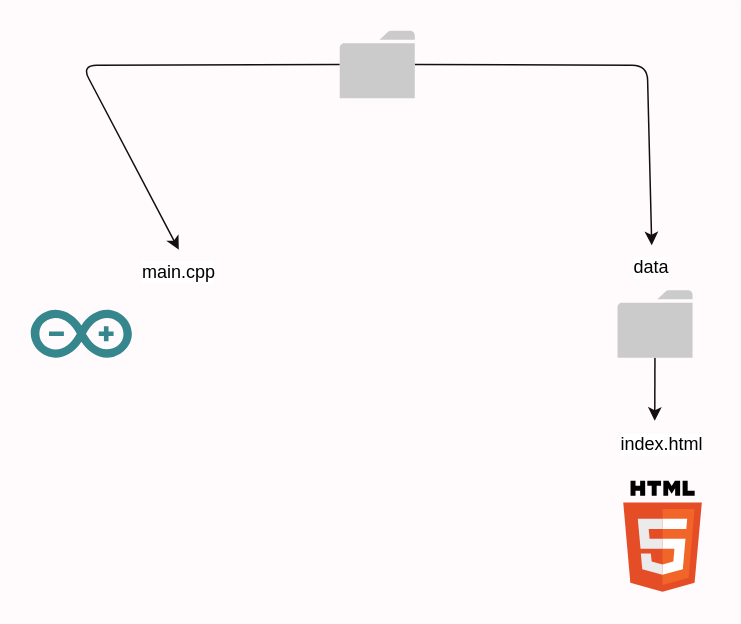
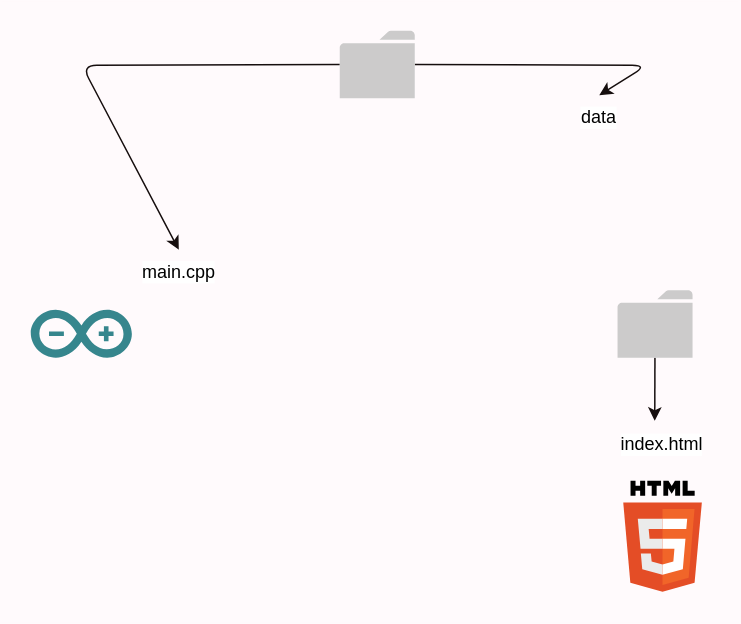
(652, 268) -> (599, 118)
